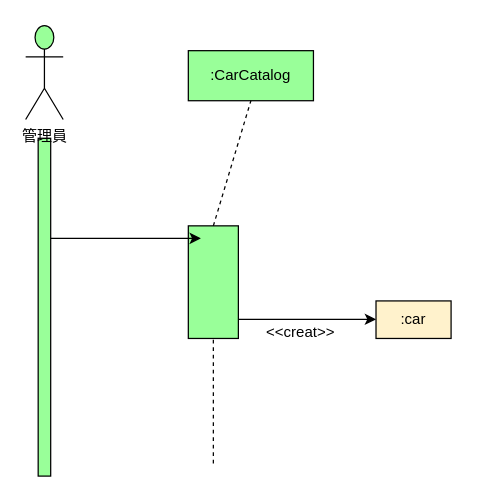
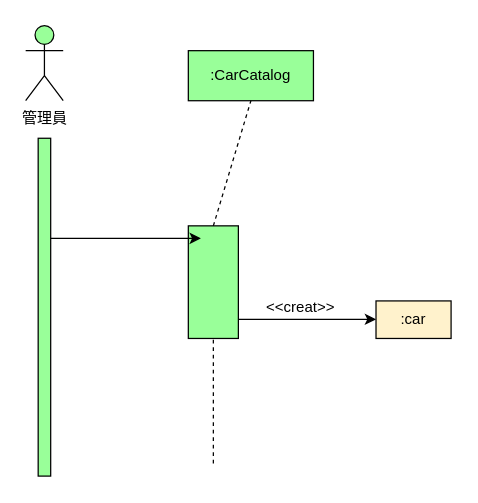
(44, 73) -> (44, 63)
(301, 332) -> (301, 307)
